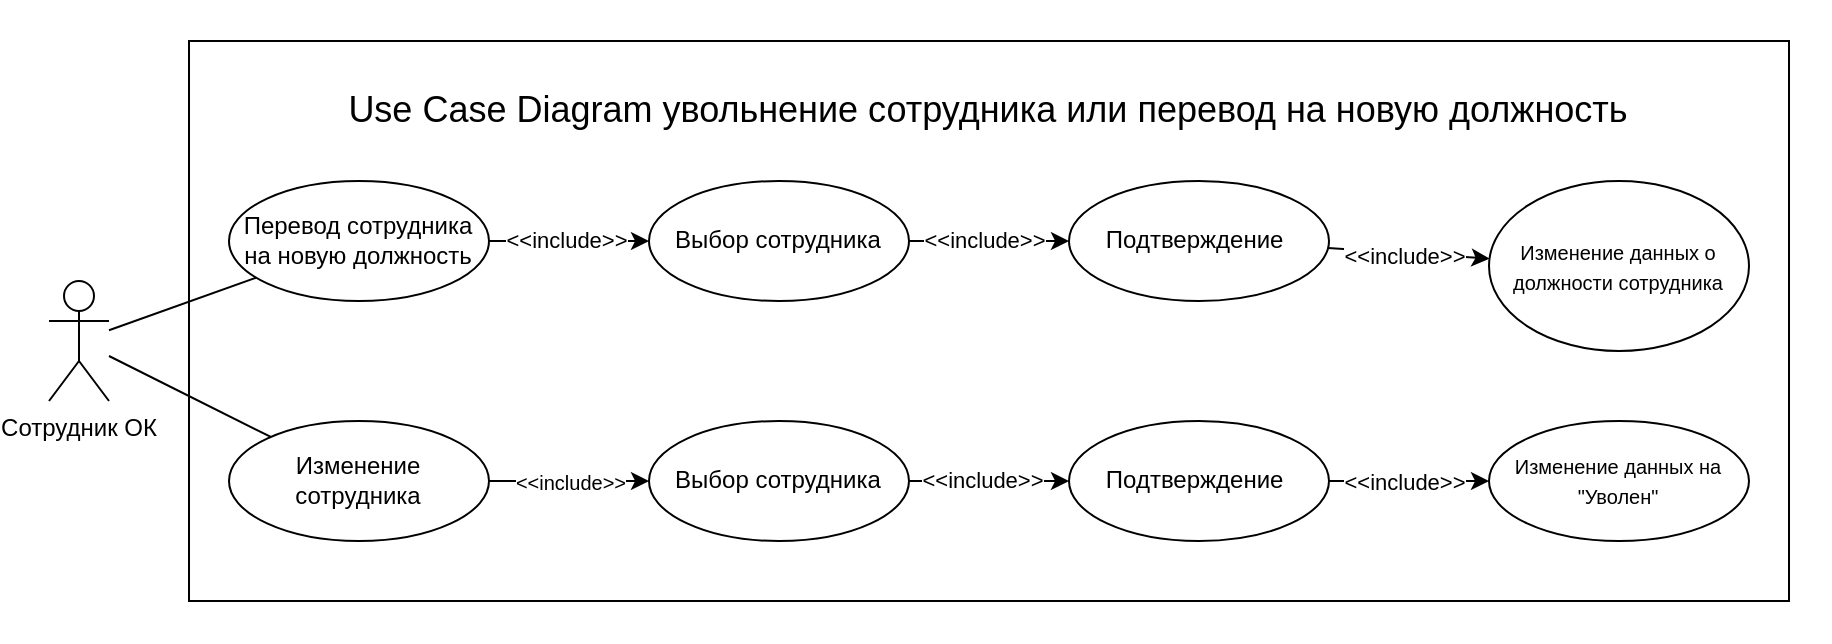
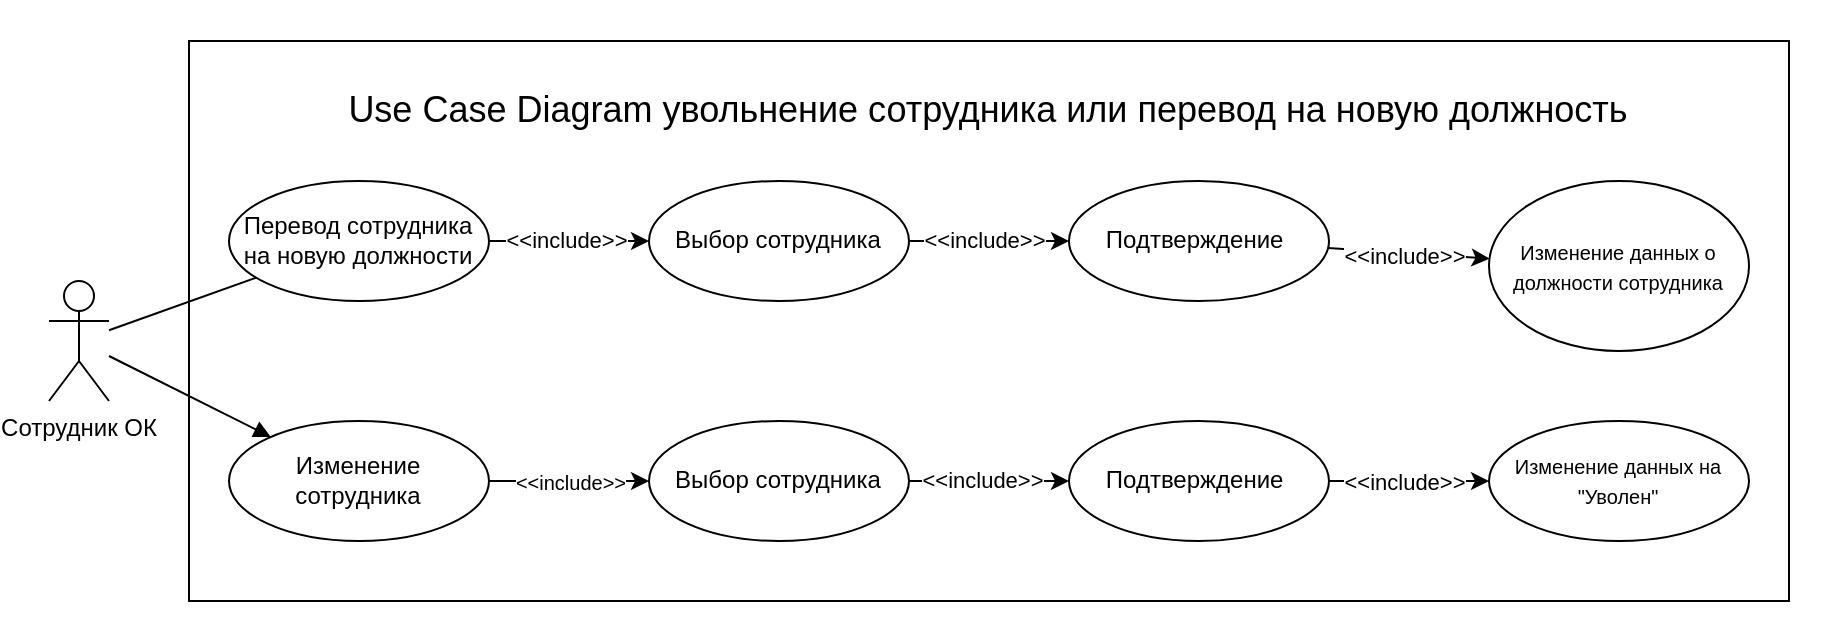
(359, 241) -> (359, 241)
(261, 432) -> (255, 429)
